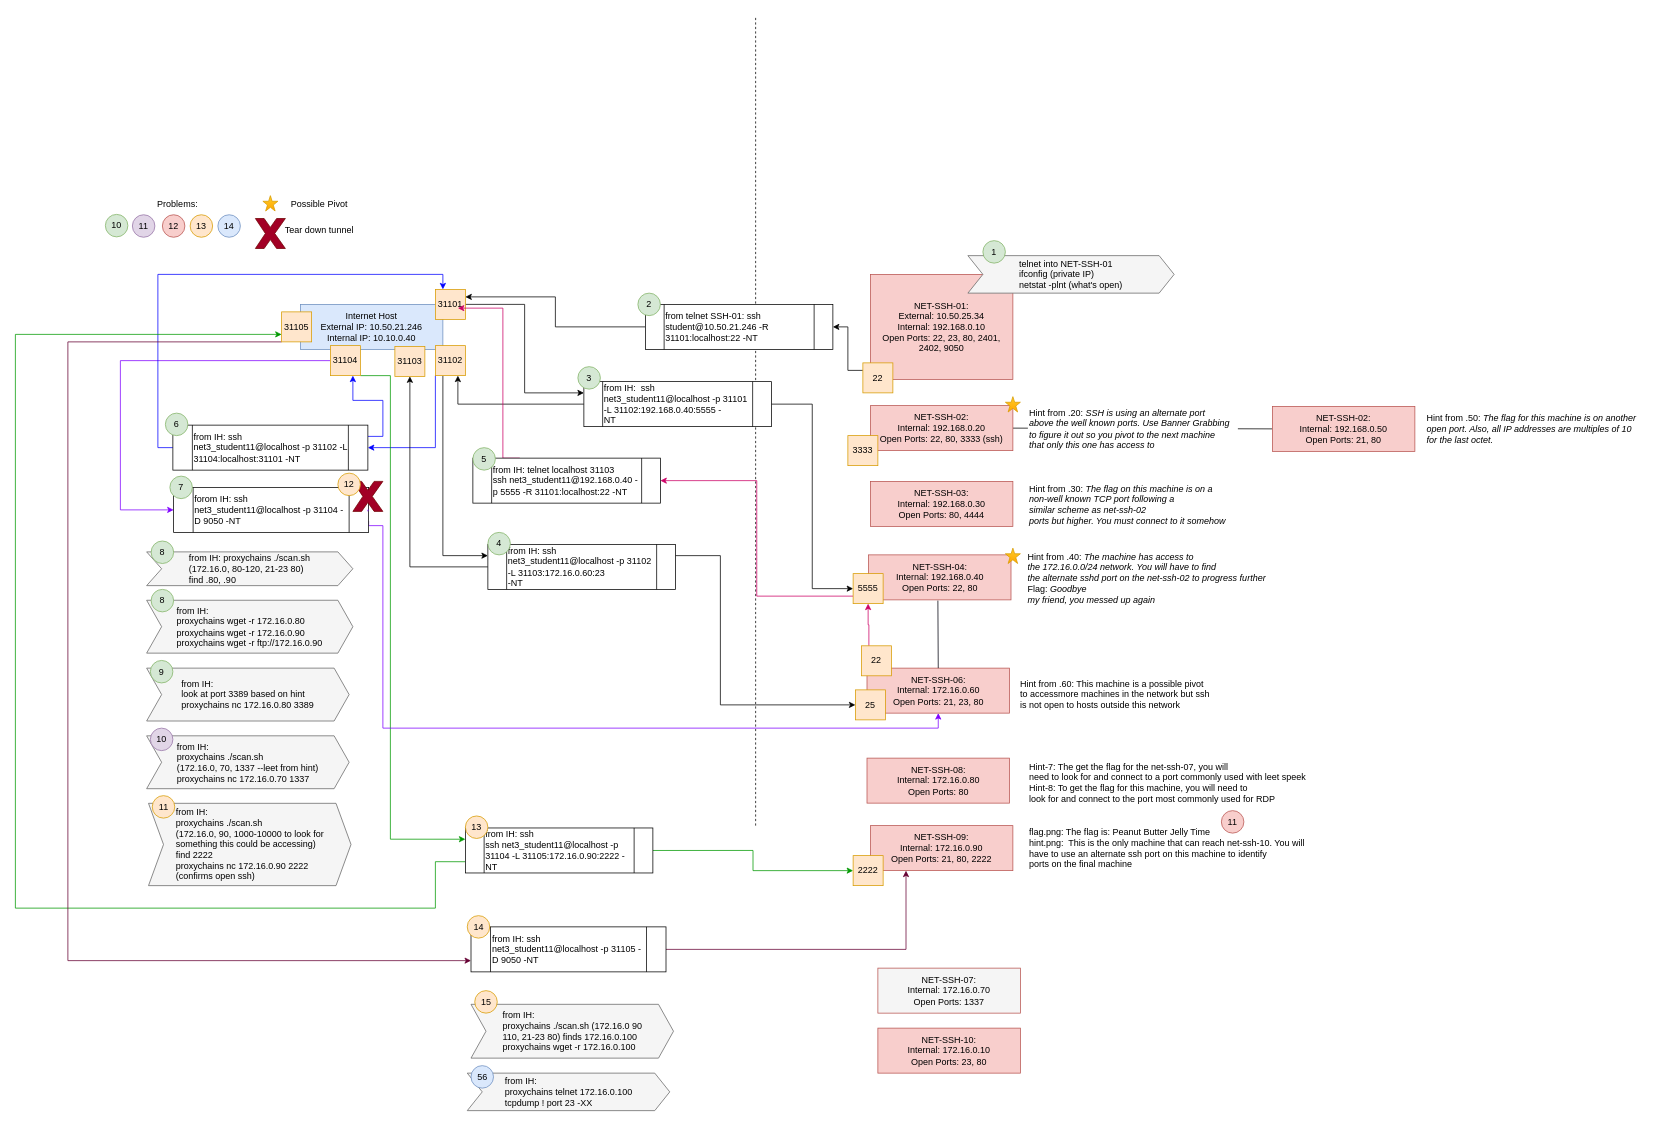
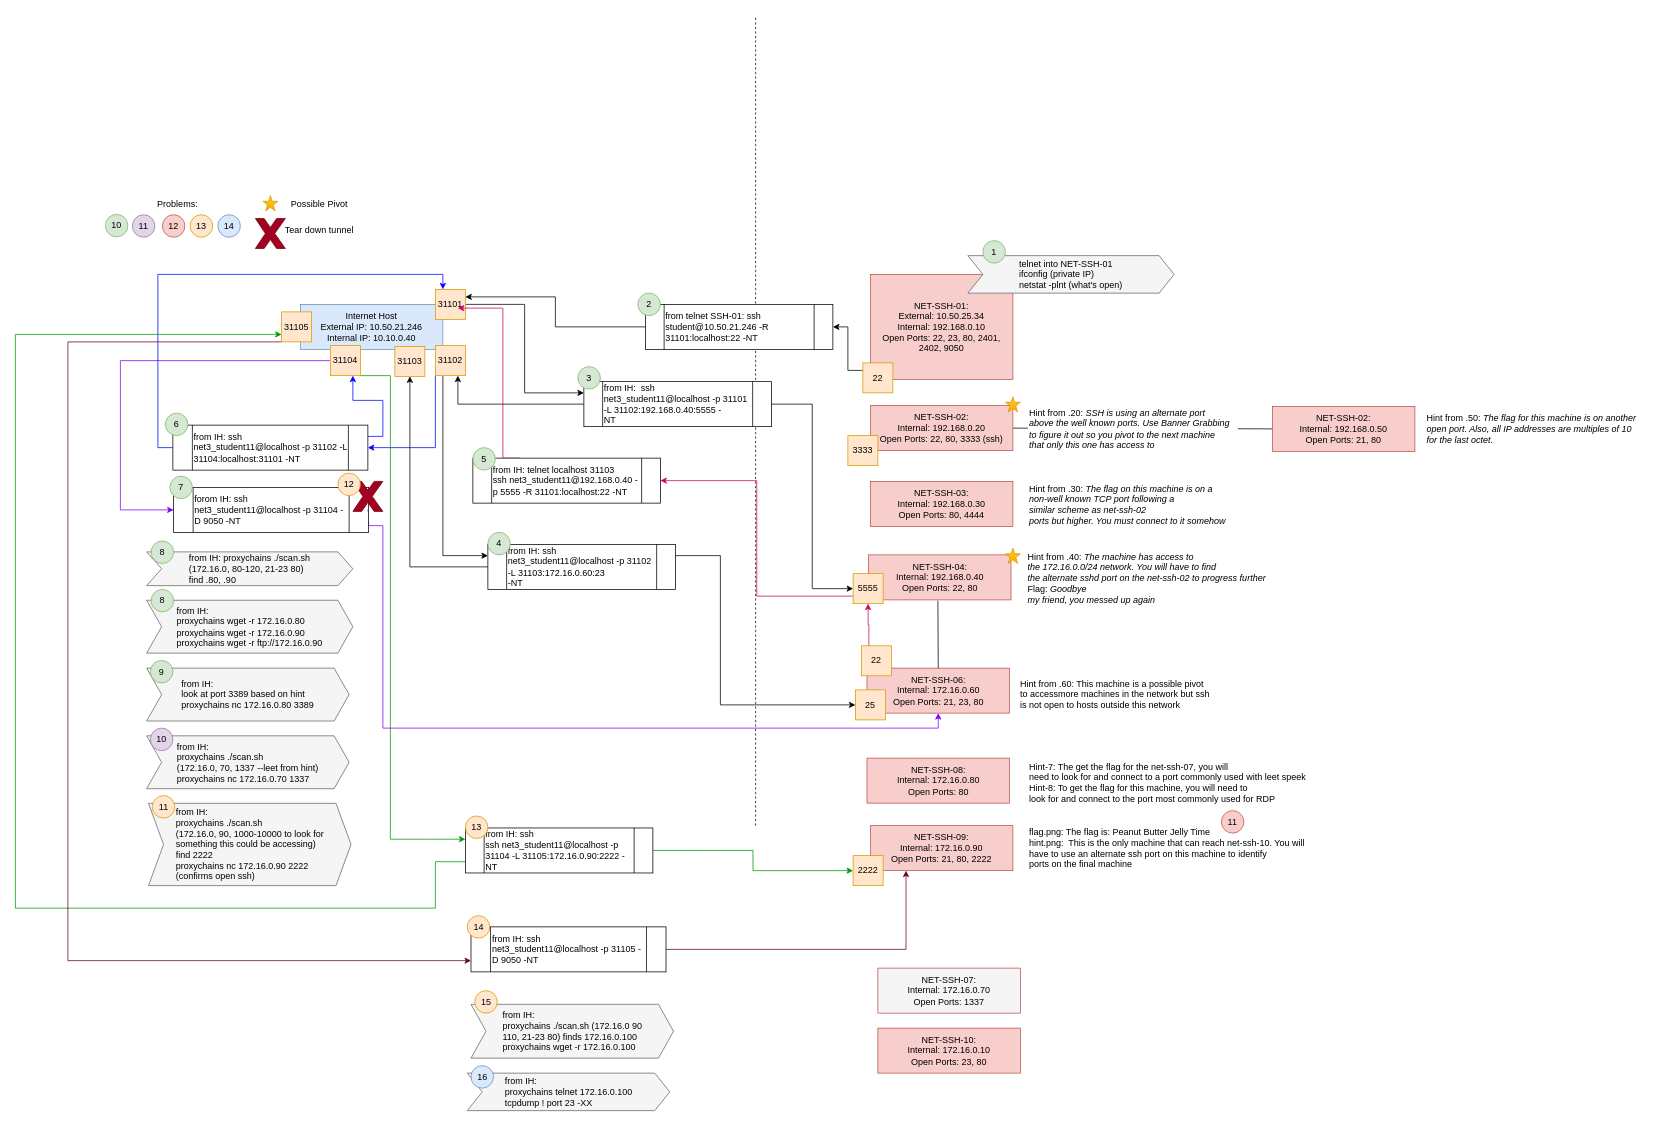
(483, 1077) -> (483, 1077)
